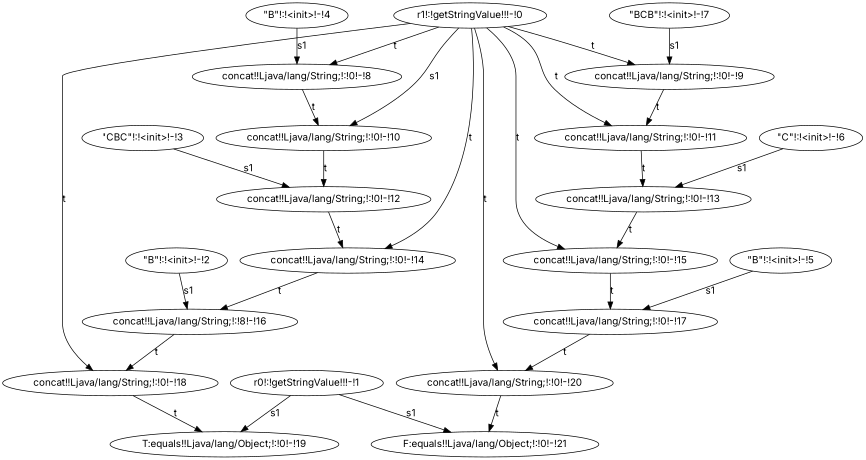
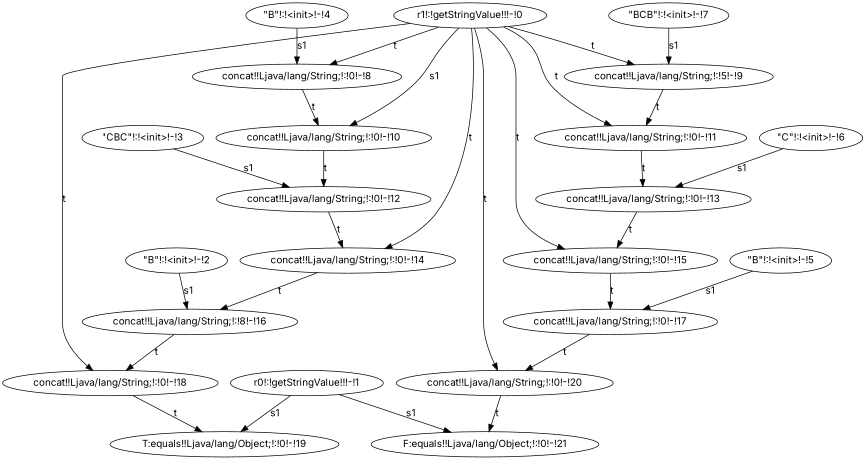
(669, 77) -> (669, 77)
